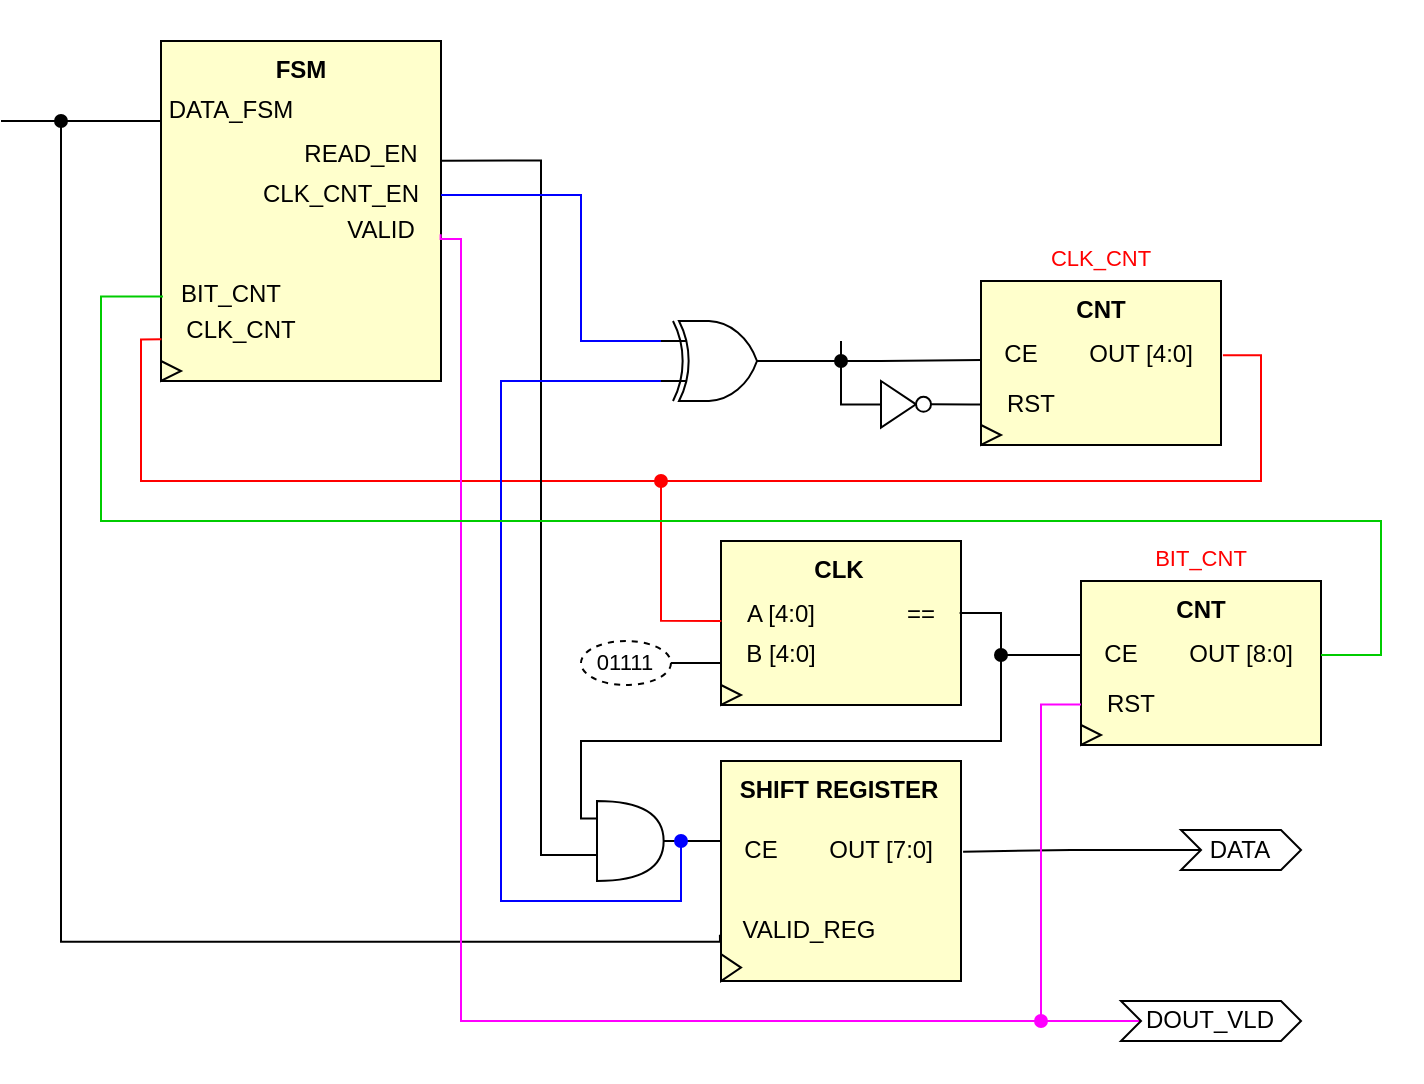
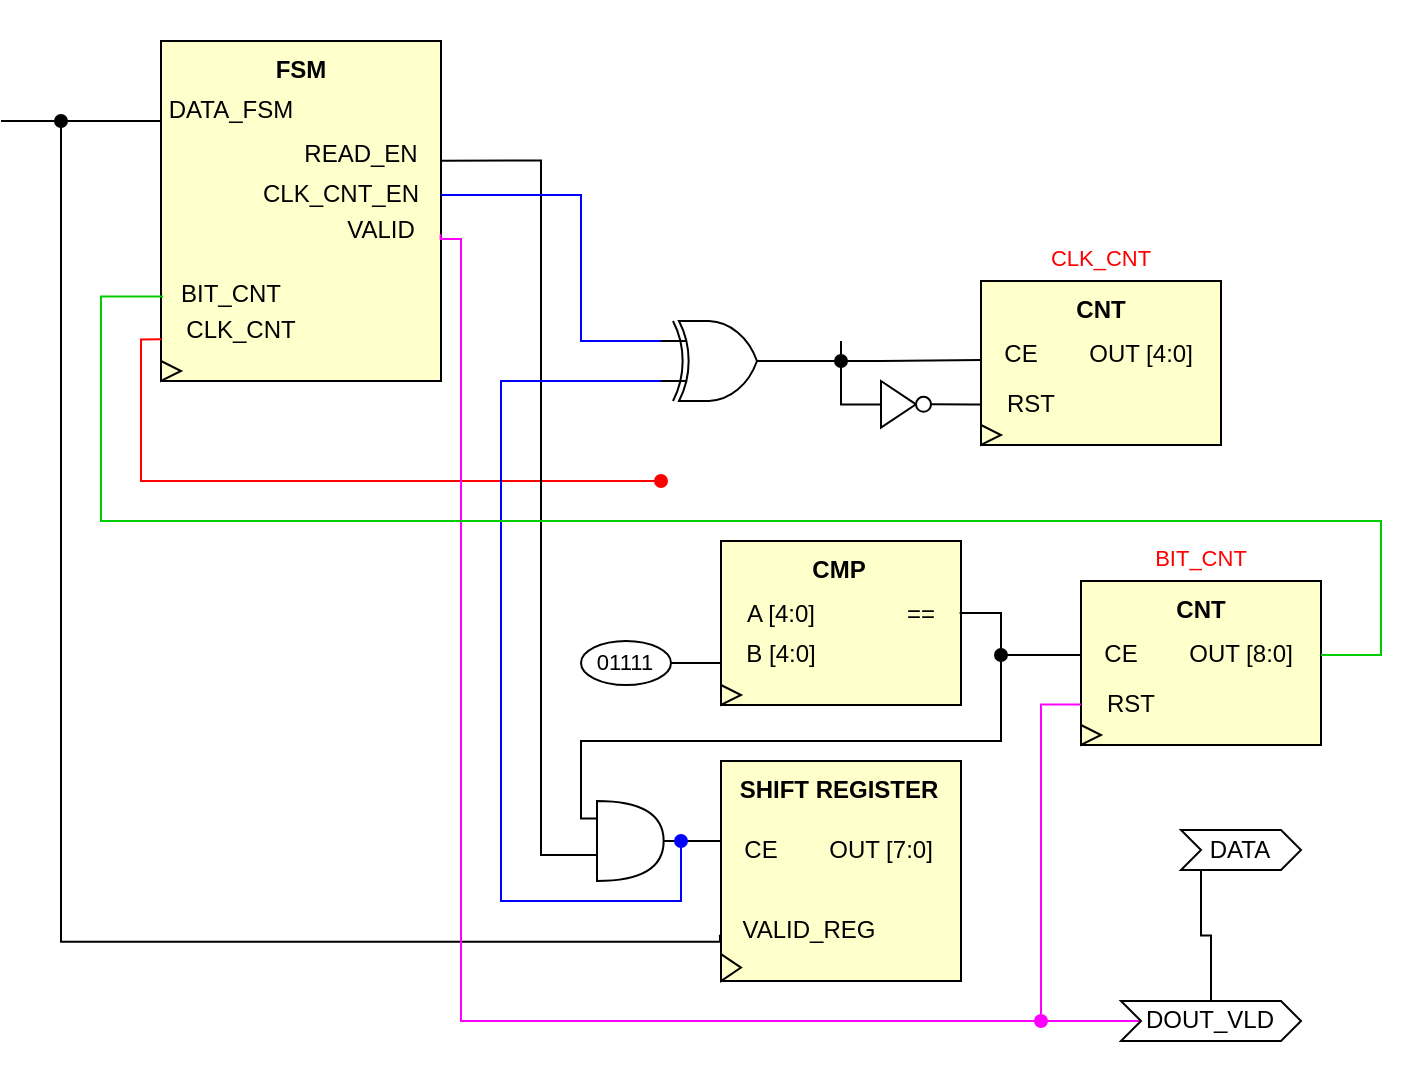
(1045, 481) -> none
(840, 571) -> (840, 571)
(626, 663) -> (626, 663)
(1082, 850) -> (1205, 936)
